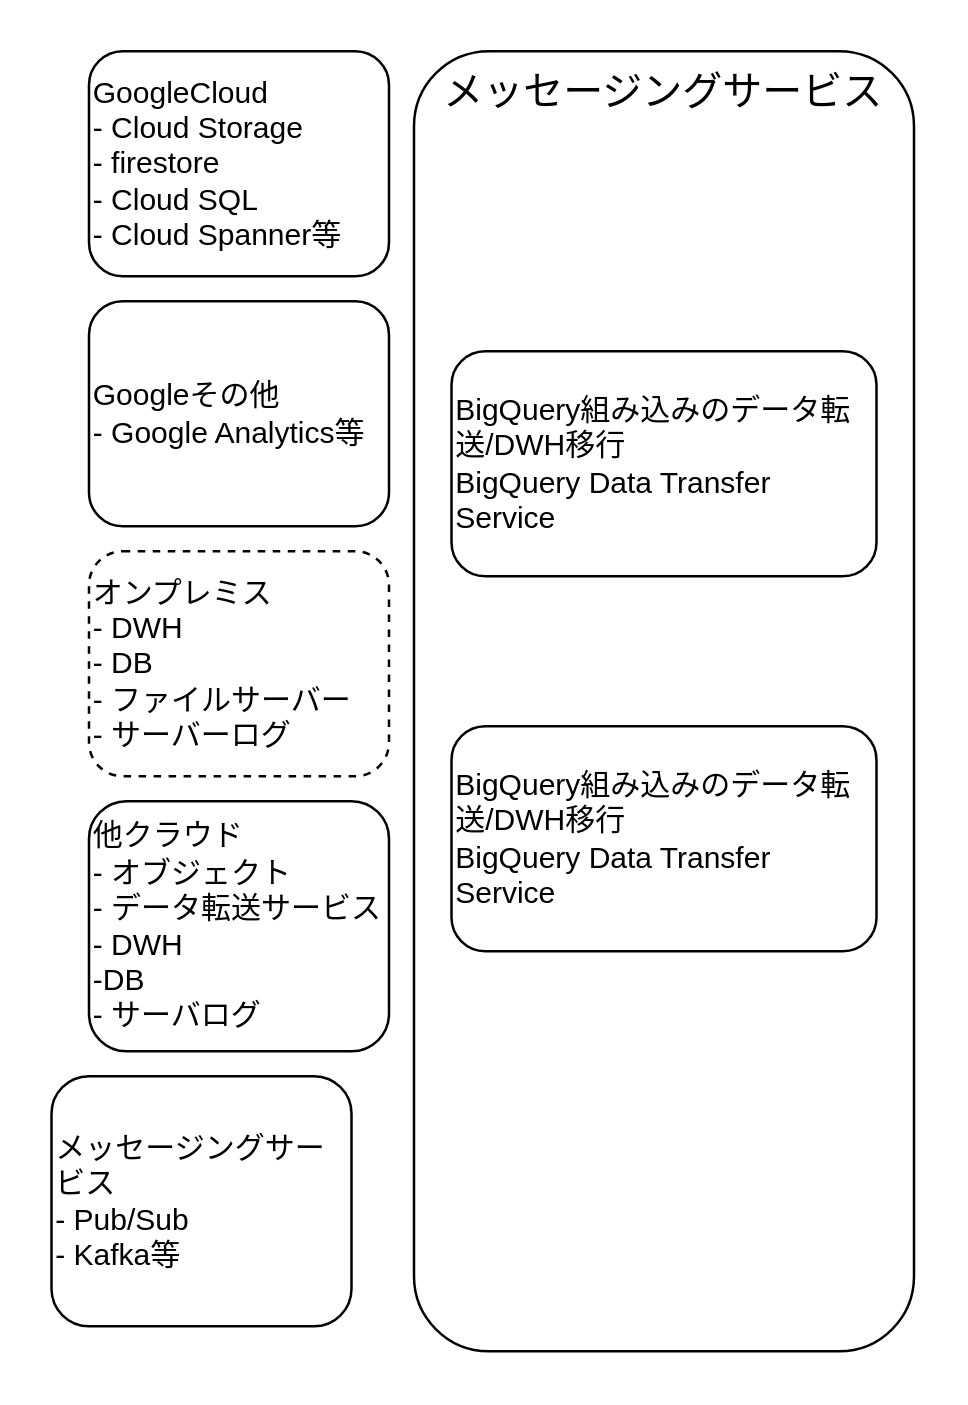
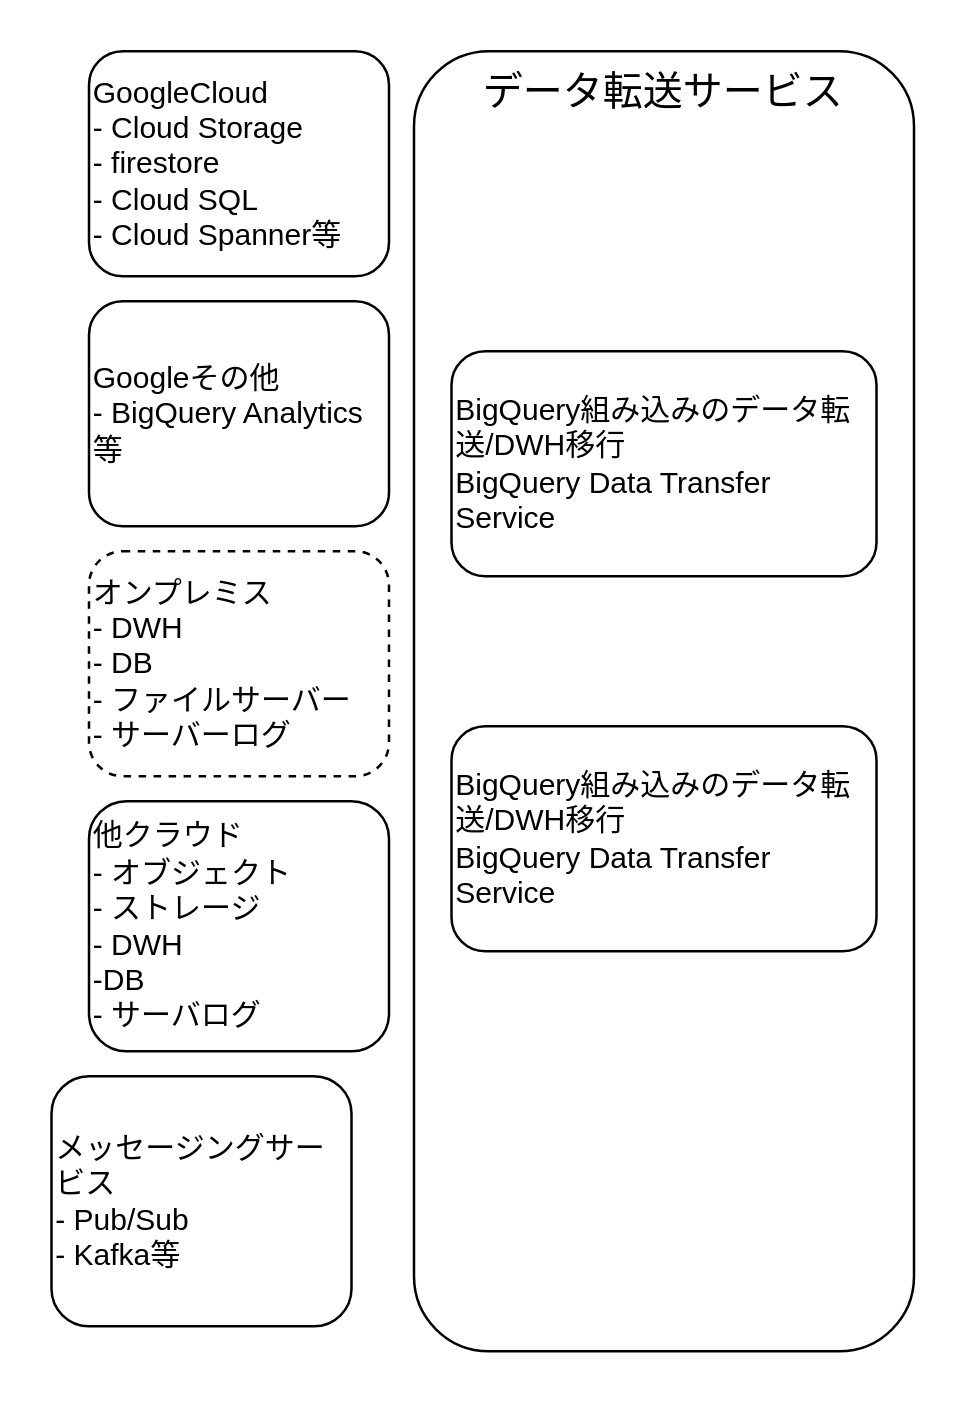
(664, 93) -> (664, 93)
(240, 414) -> (241, 414)
(241, 926) -> (197, 926)
